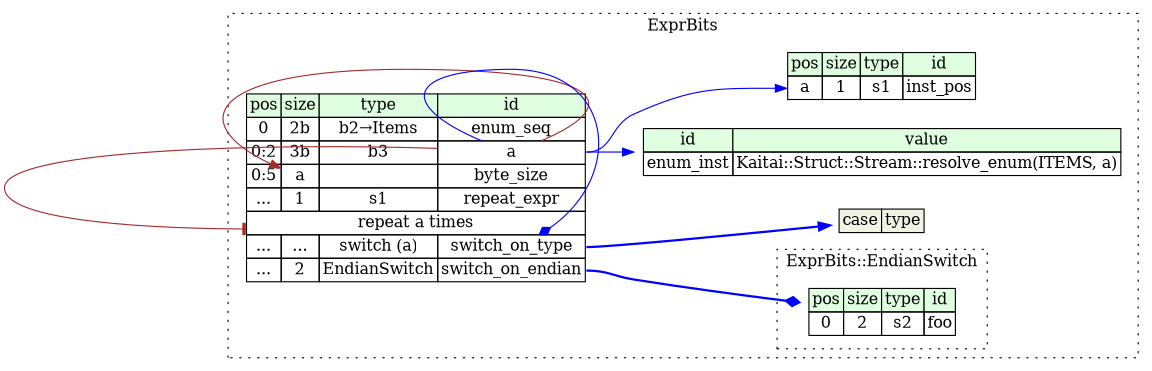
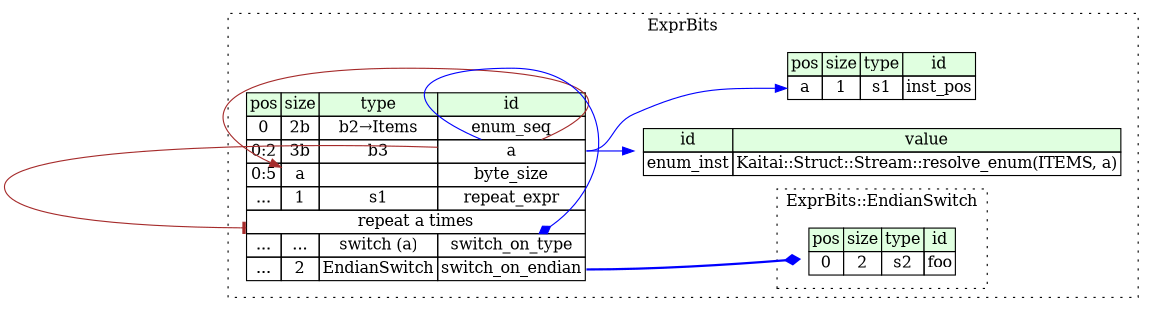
(882, 220) -> none
